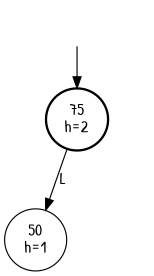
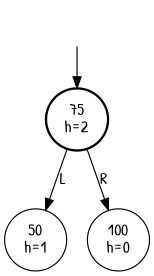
none -> (118, 240)
